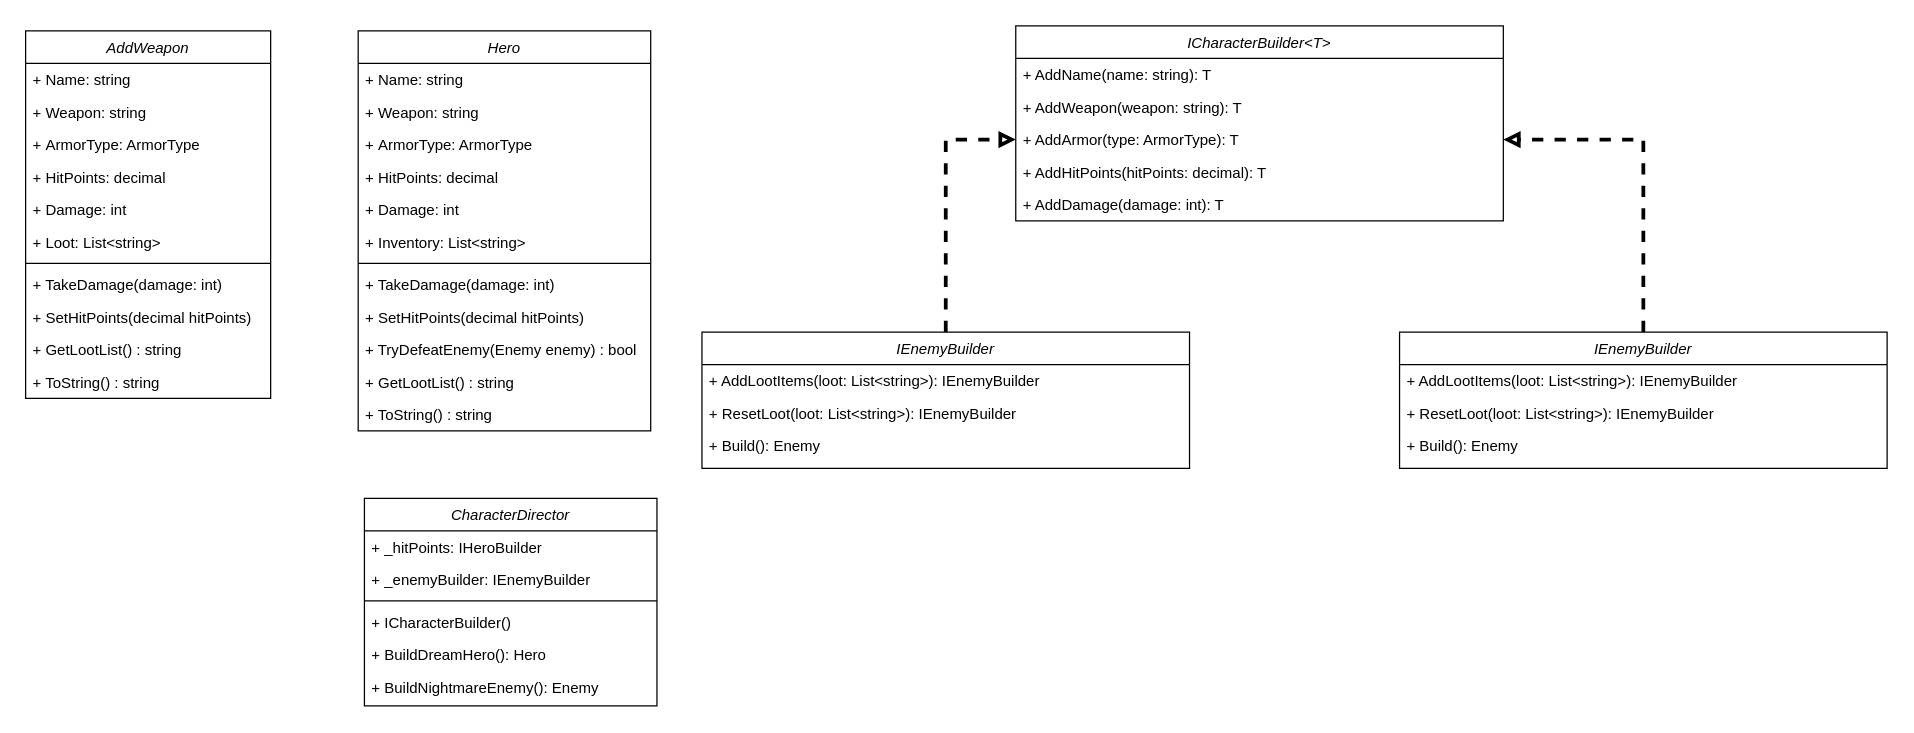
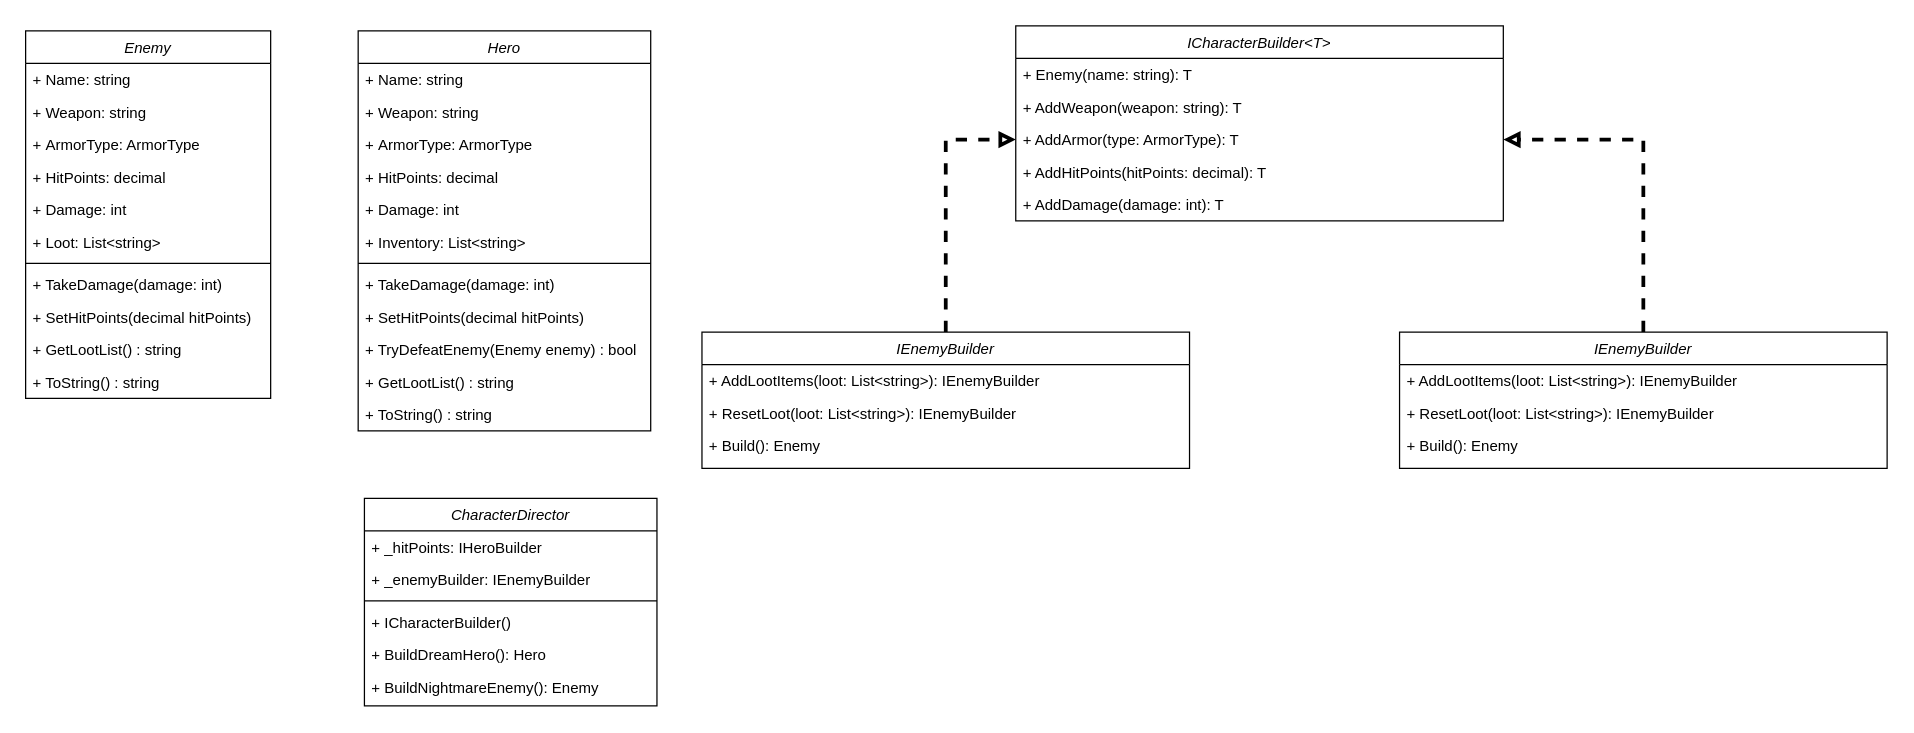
(148, 48) -> (148, 48)
(1120, 75) -> (1112, 75)
